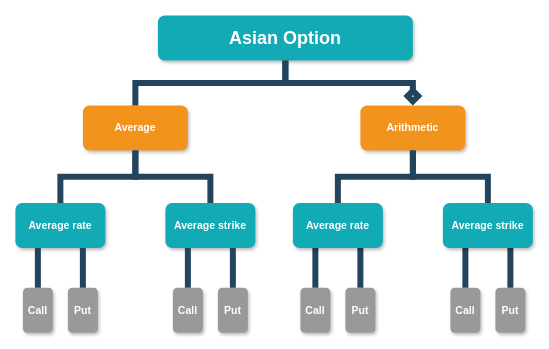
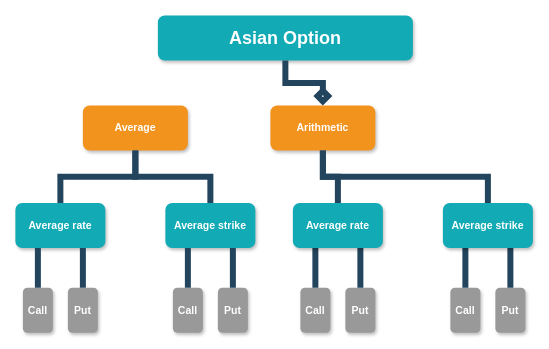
(198, 83) -> none
(413, 128) -> (323, 128)
